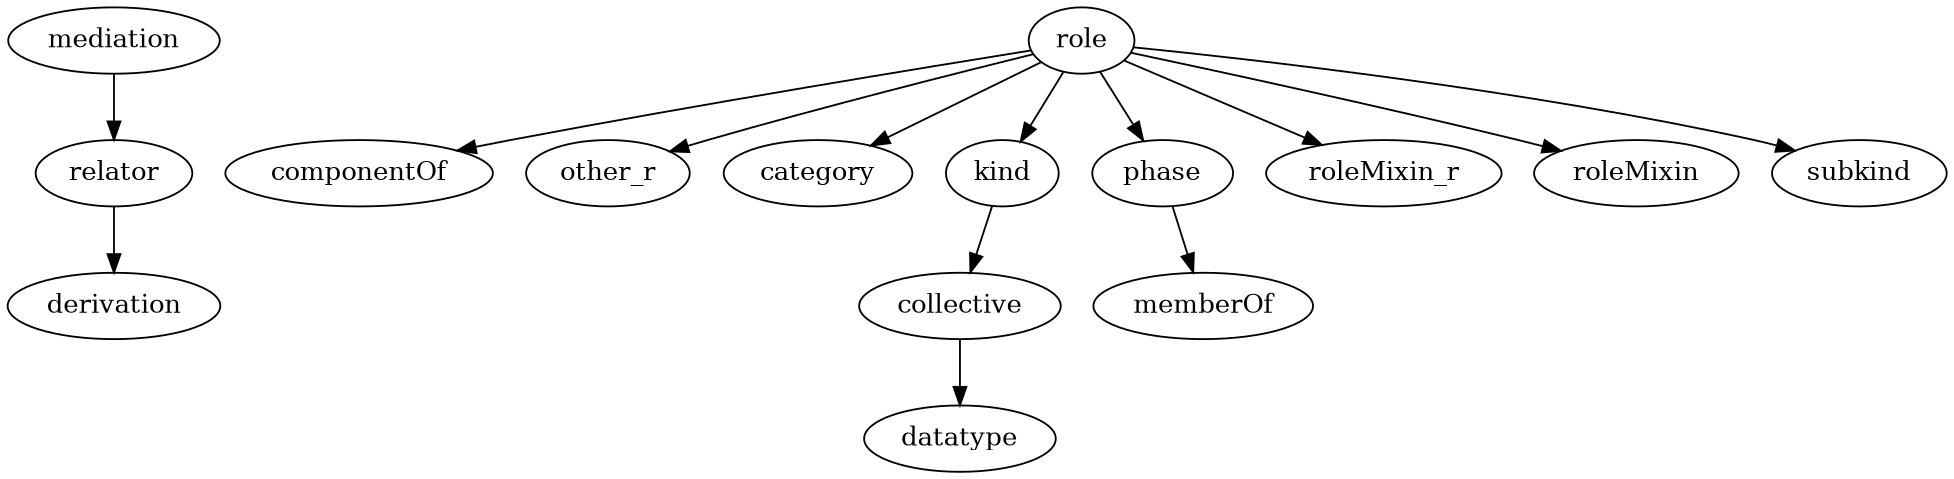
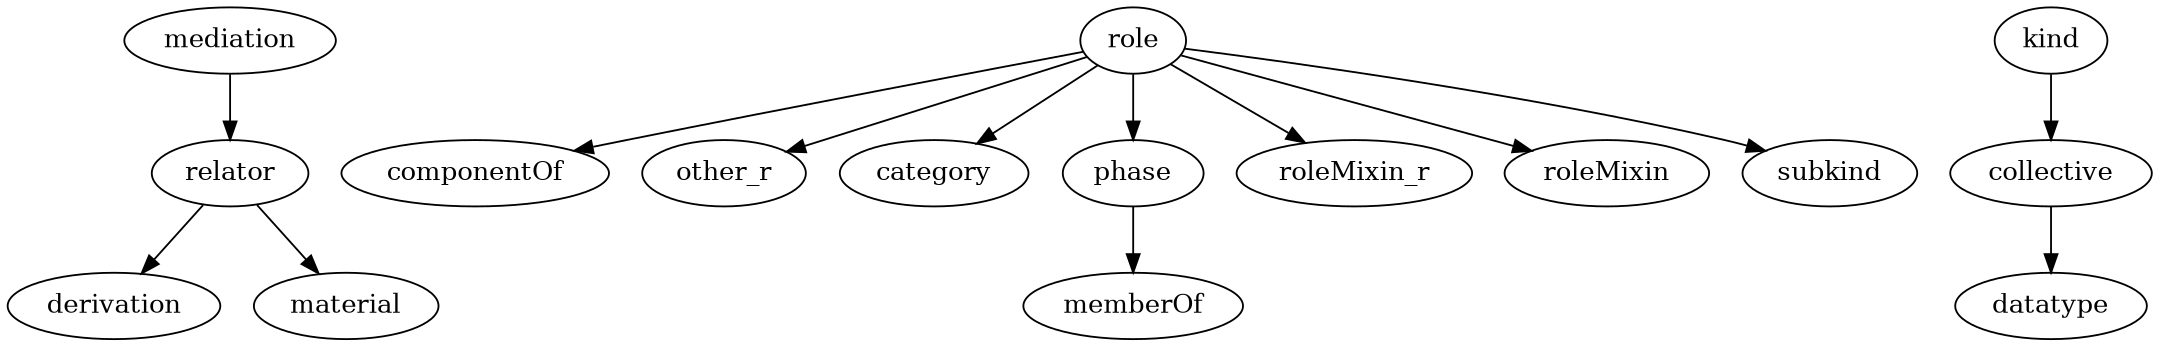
(1047, 99) -> none
none -> (346, 306)
